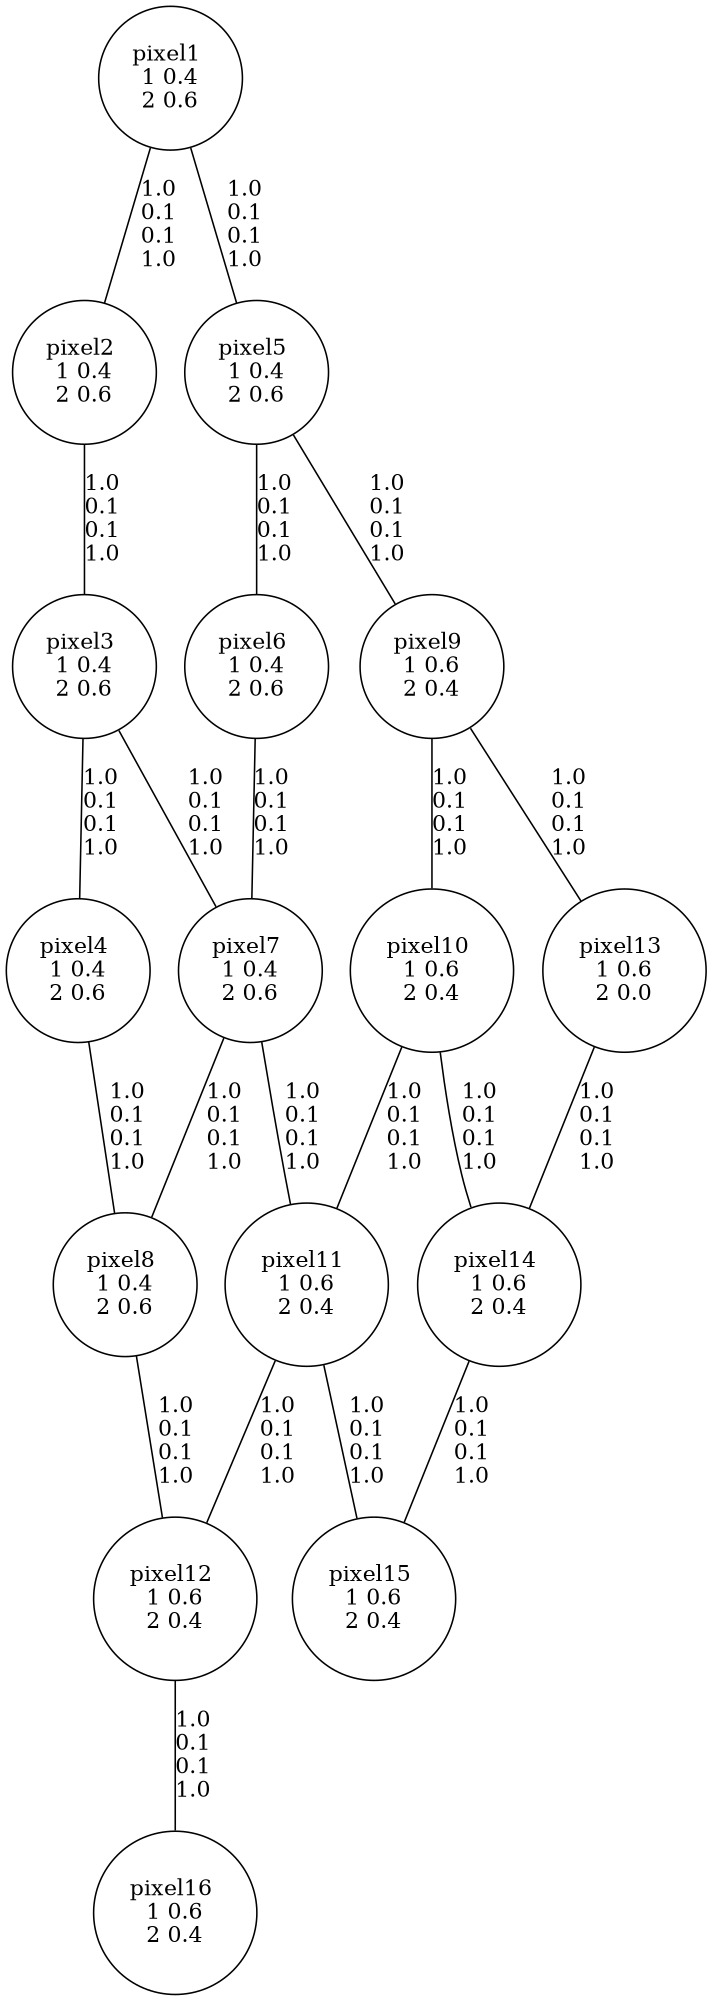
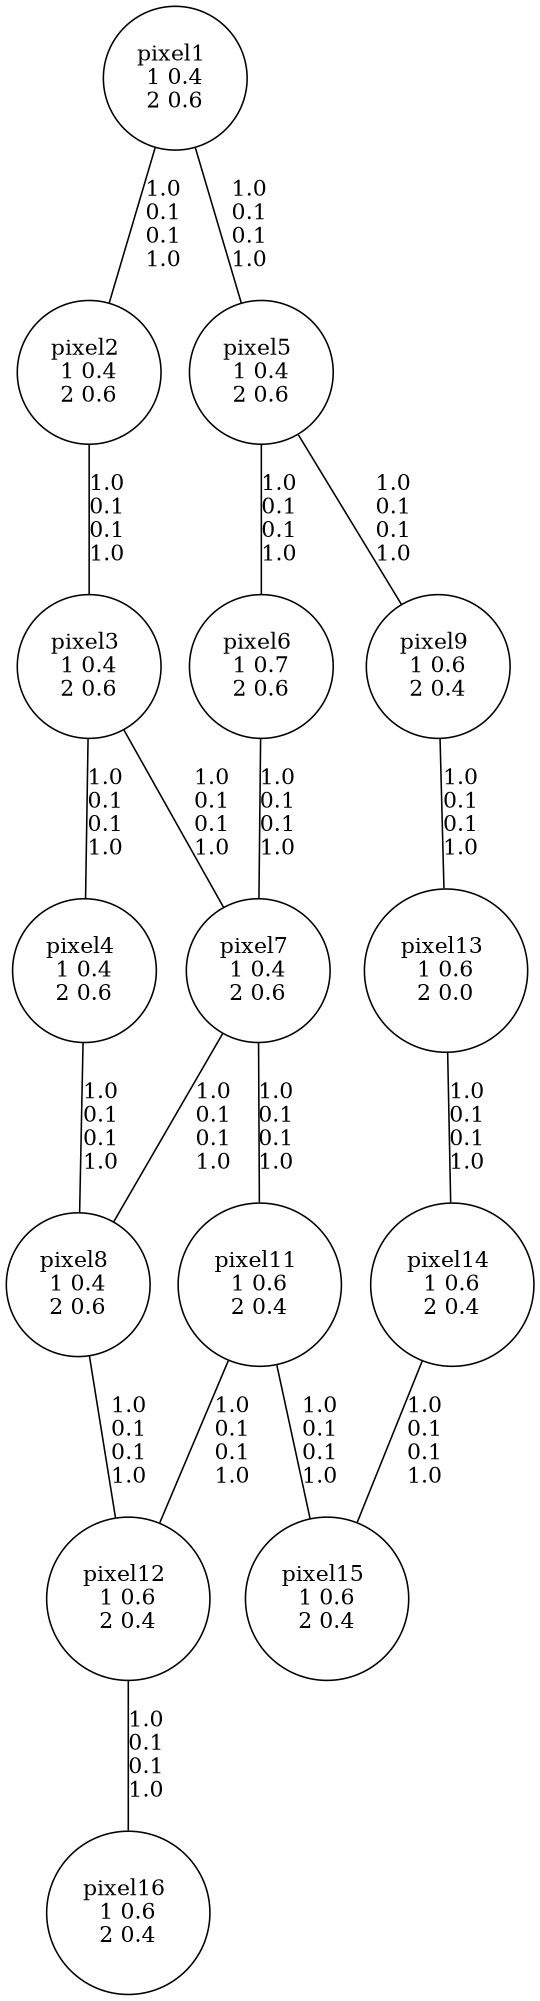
(257, 667) -> (261, 667)
(432, 971) -> none
